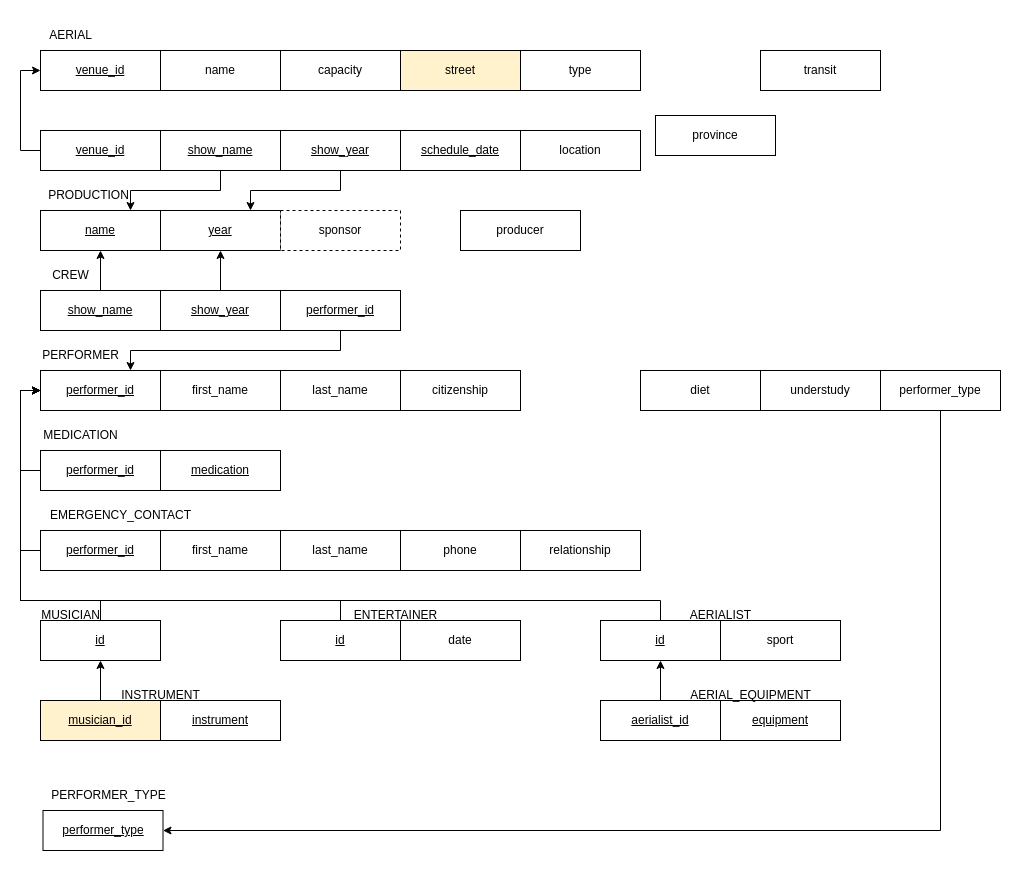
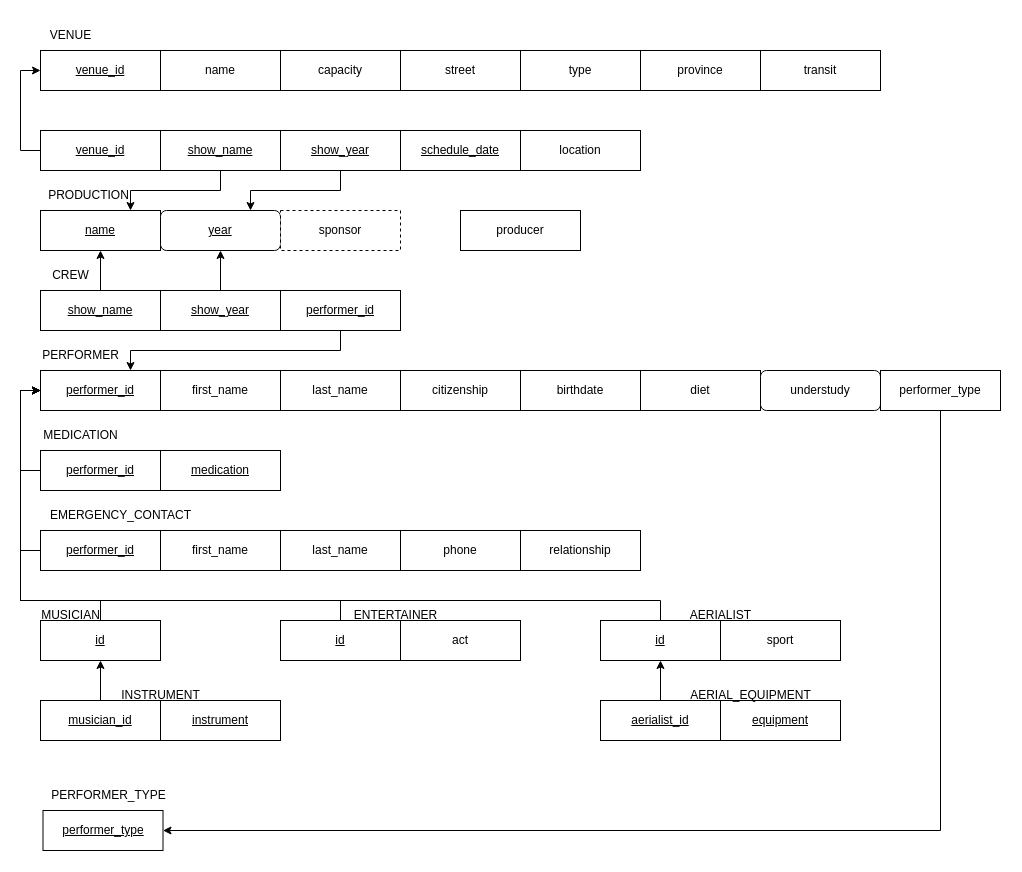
(71, 36) -> (71, 36)
(461, 71) -> (461, 71)
(716, 136) -> (701, 71)
(221, 231) -> (221, 231)
none -> (581, 391)
(821, 391) -> (821, 391)
(461, 641) -> (461, 641)
(101, 721) -> (101, 721)
